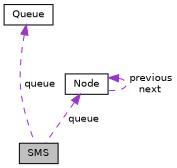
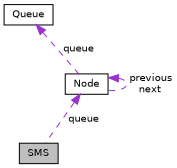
(21, 90) -> (61, 53)
